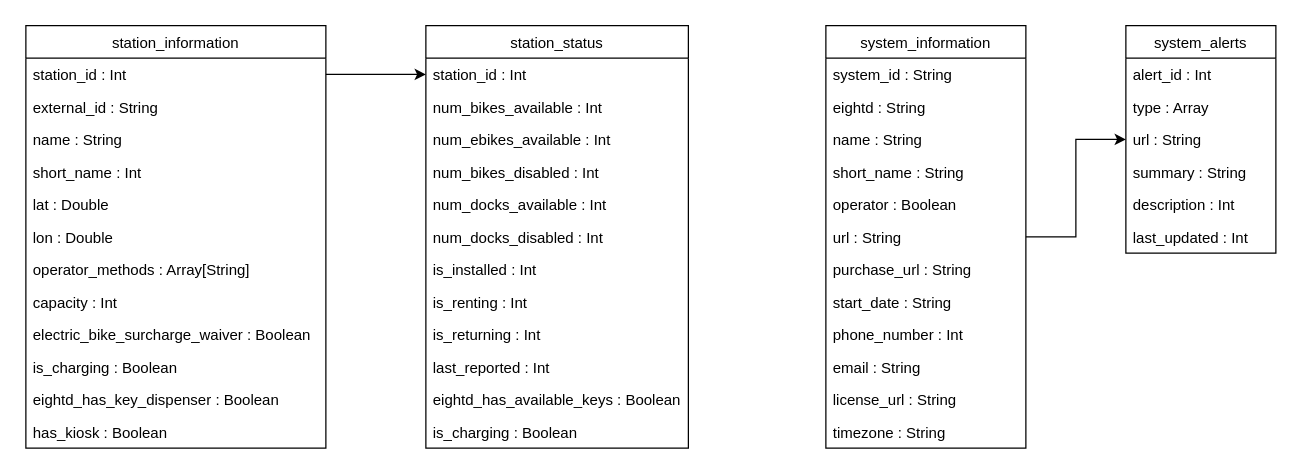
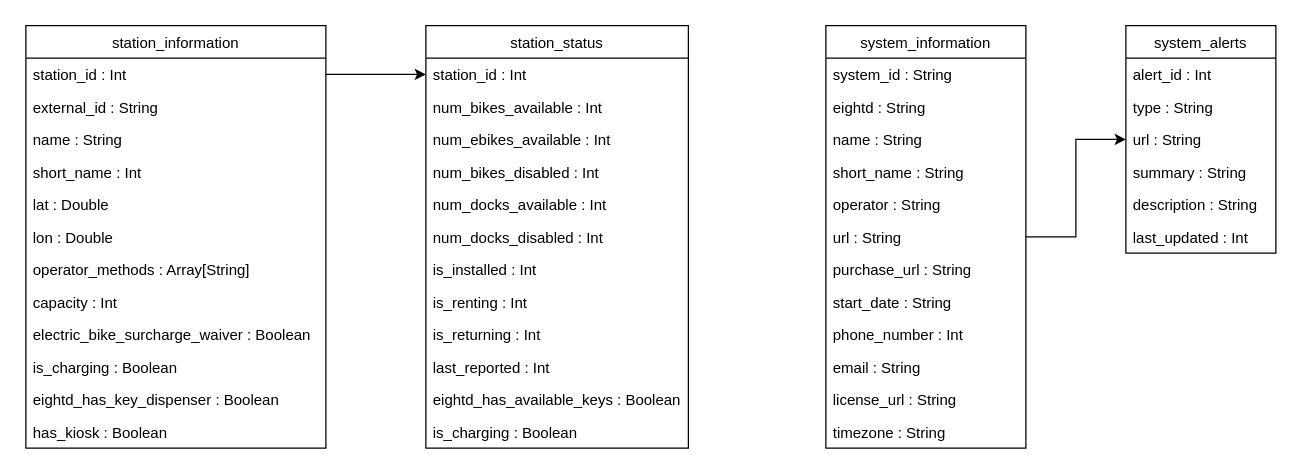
(1177, 108) -> (1179, 108)
(902, 205) -> (898, 205)
(1194, 205) -> (1205, 205)
